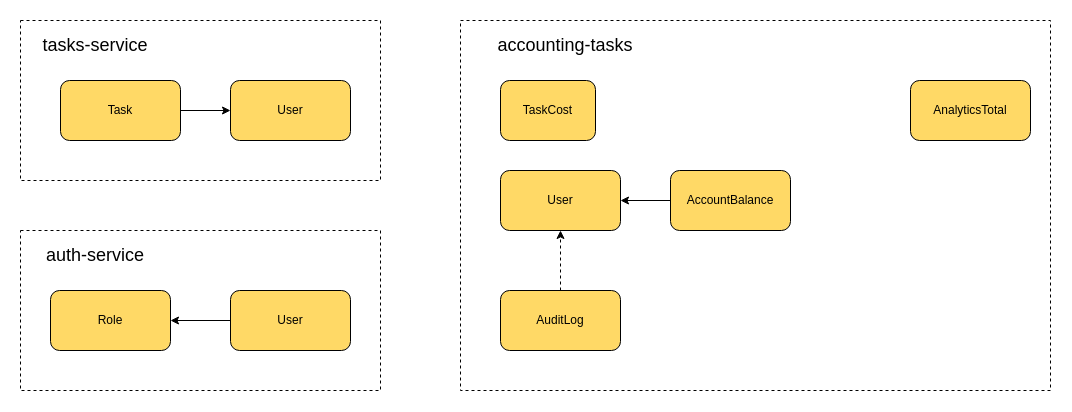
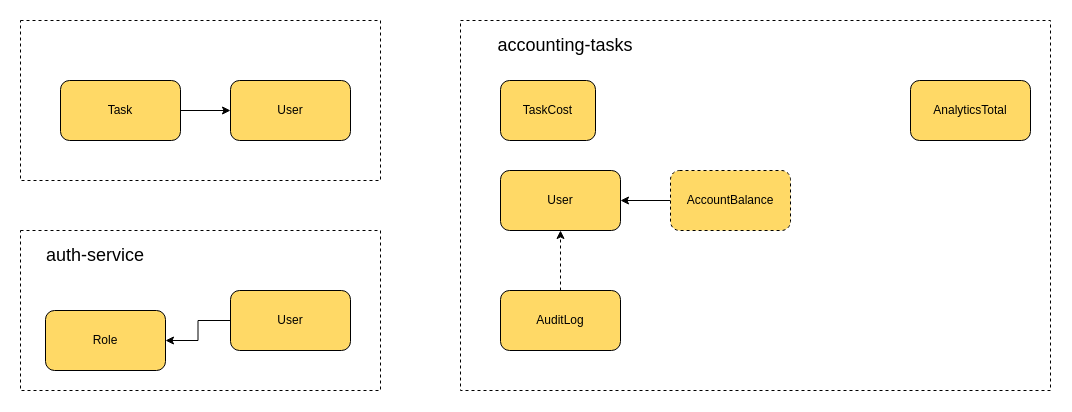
(96, 46) -> none
(731, 201) -> (731, 201)
(111, 321) -> (106, 341)
